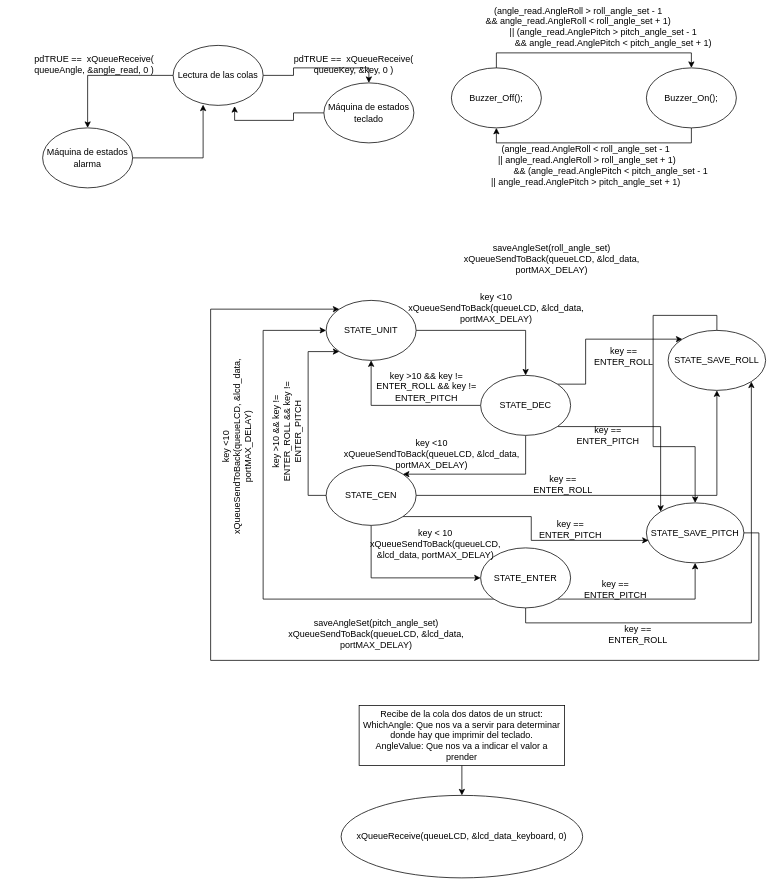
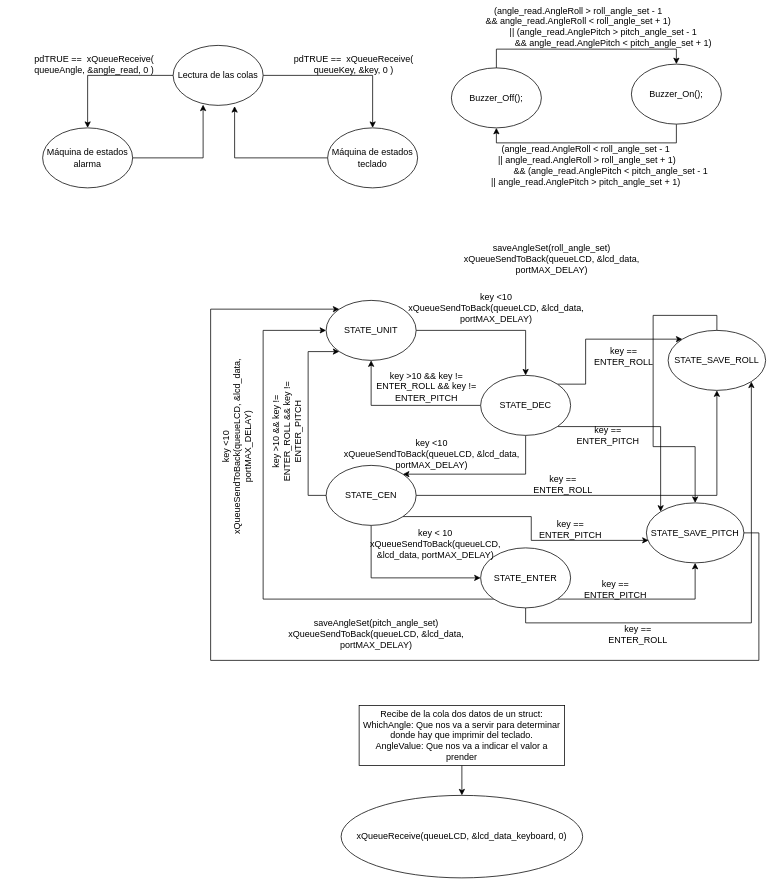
(691, 98) -> (676, 94)
(369, 113) -> (372, 158)
